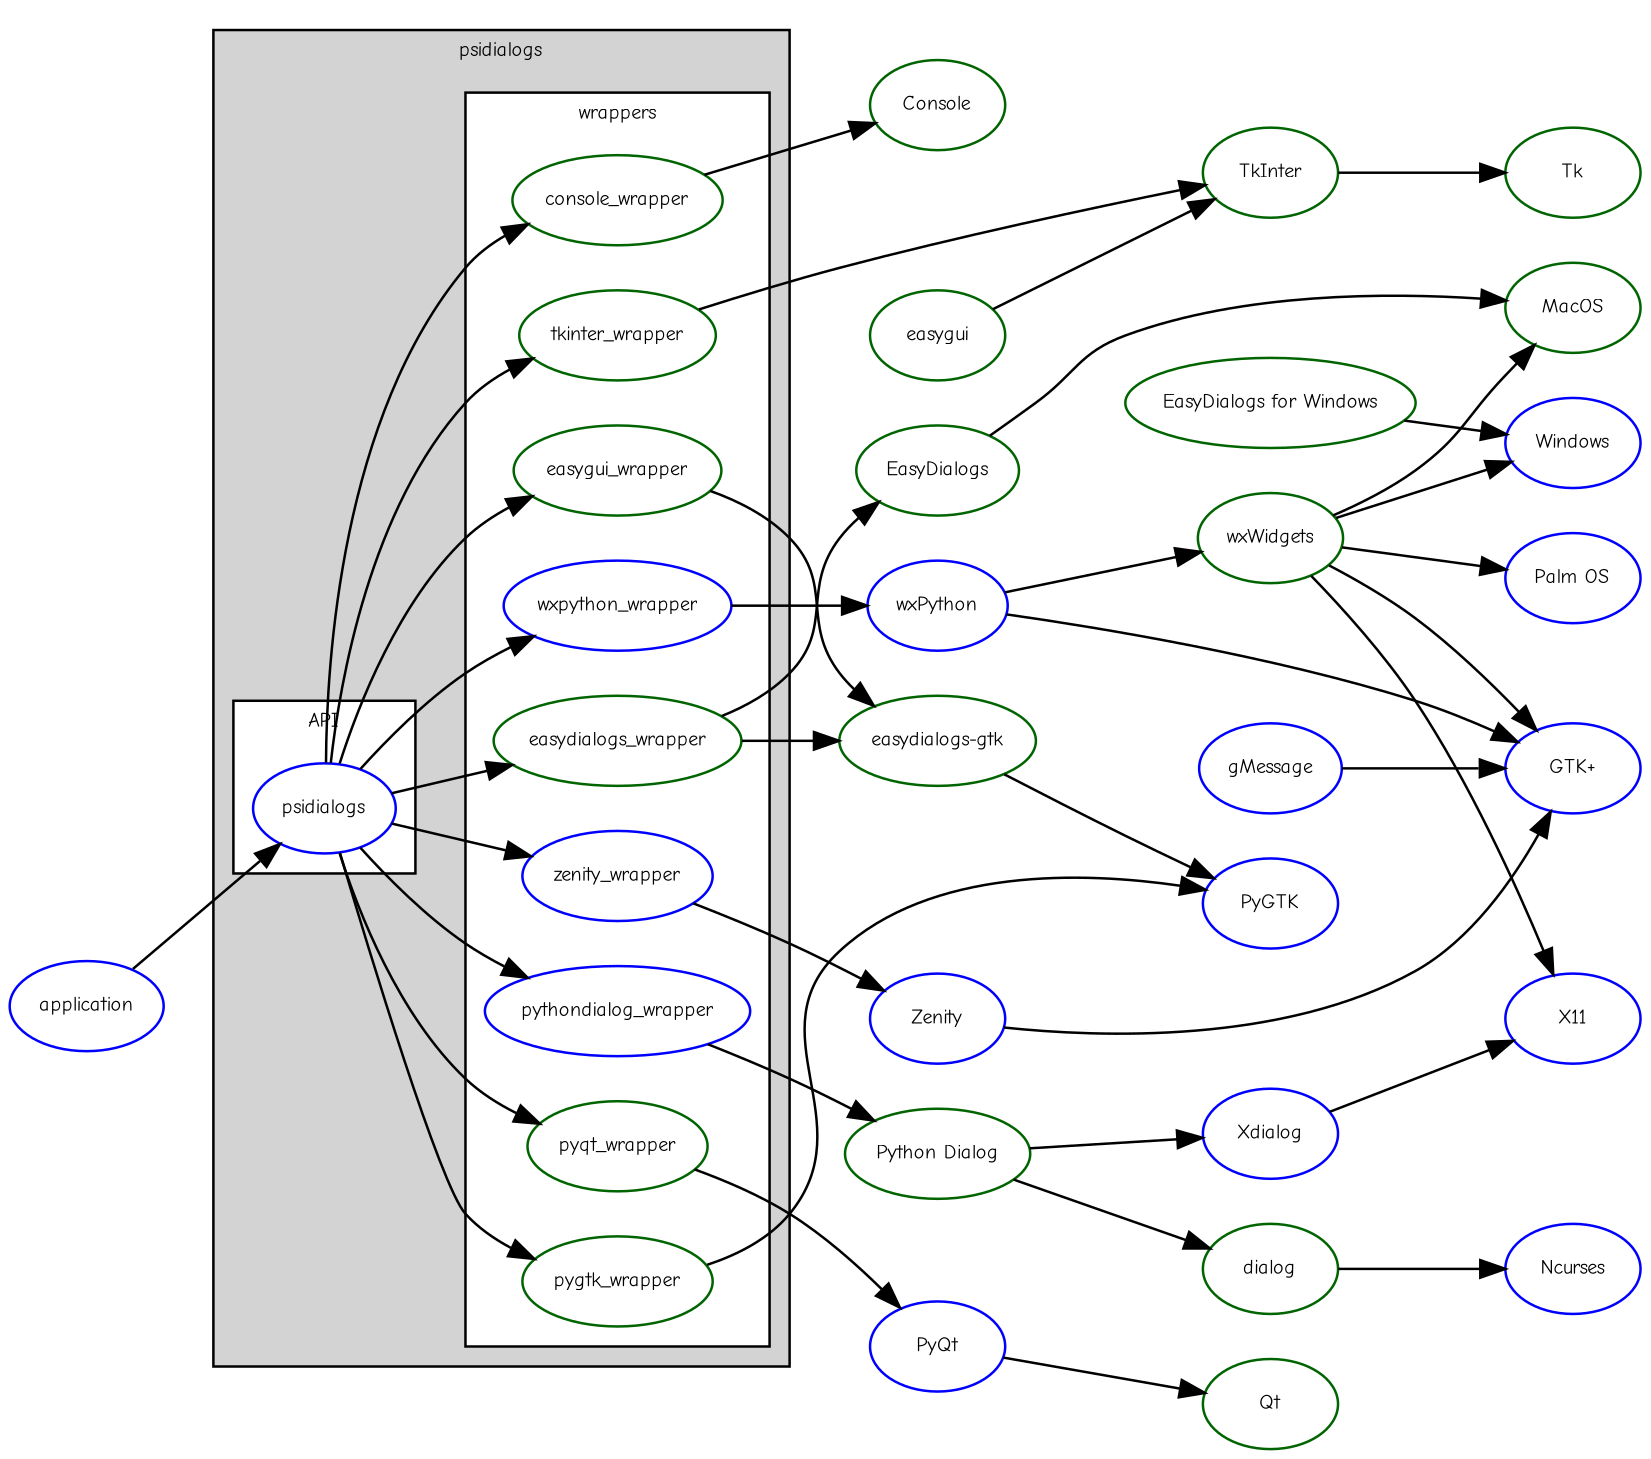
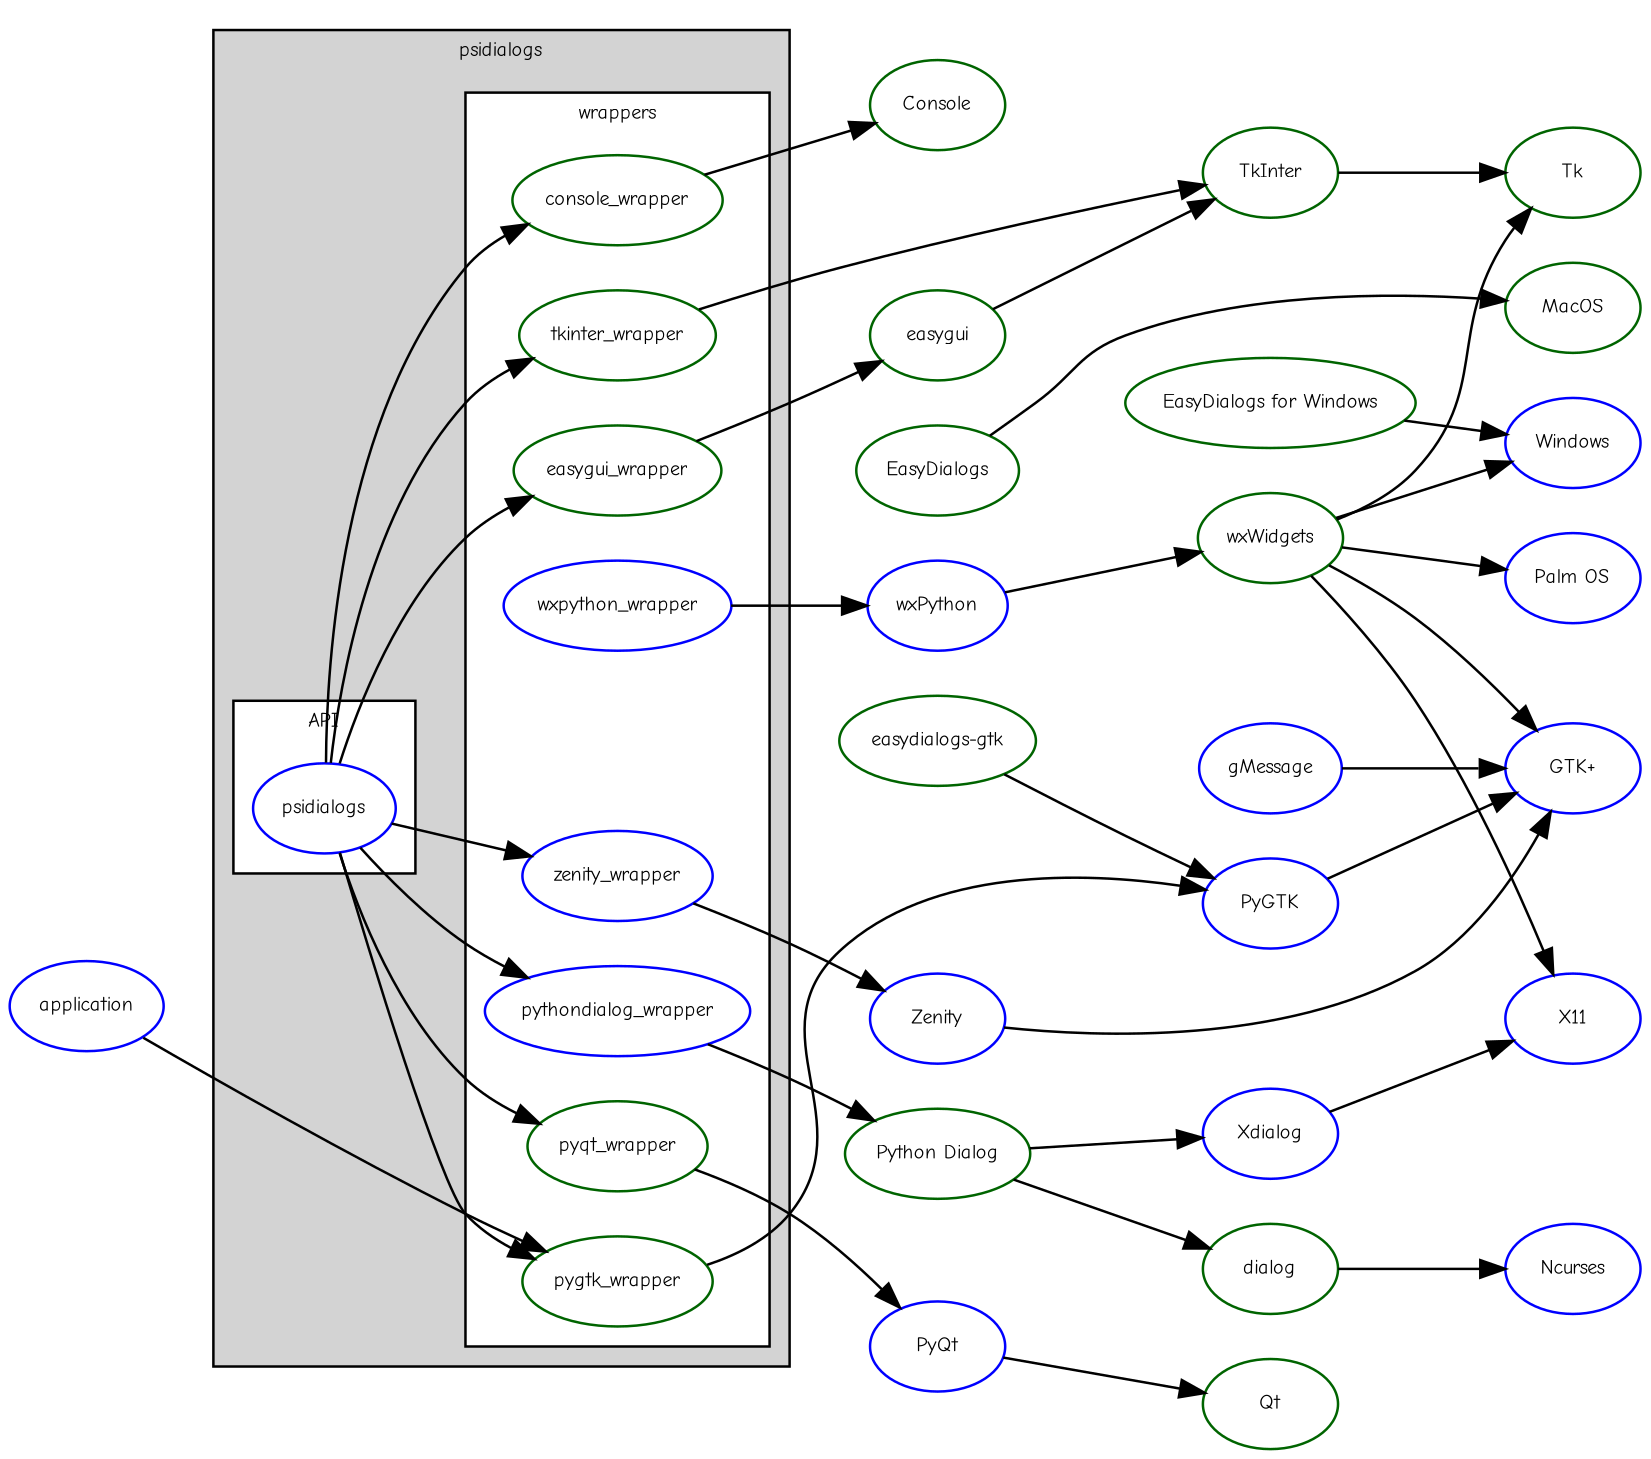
(1437, 453) -> (1458, 396)
(807, 564) -> (754, 418)
(1254, 659) -> (1410, 841)
(434, 698) -> none
(618, 741) -> none
(197, 915) -> (331, 1143)
